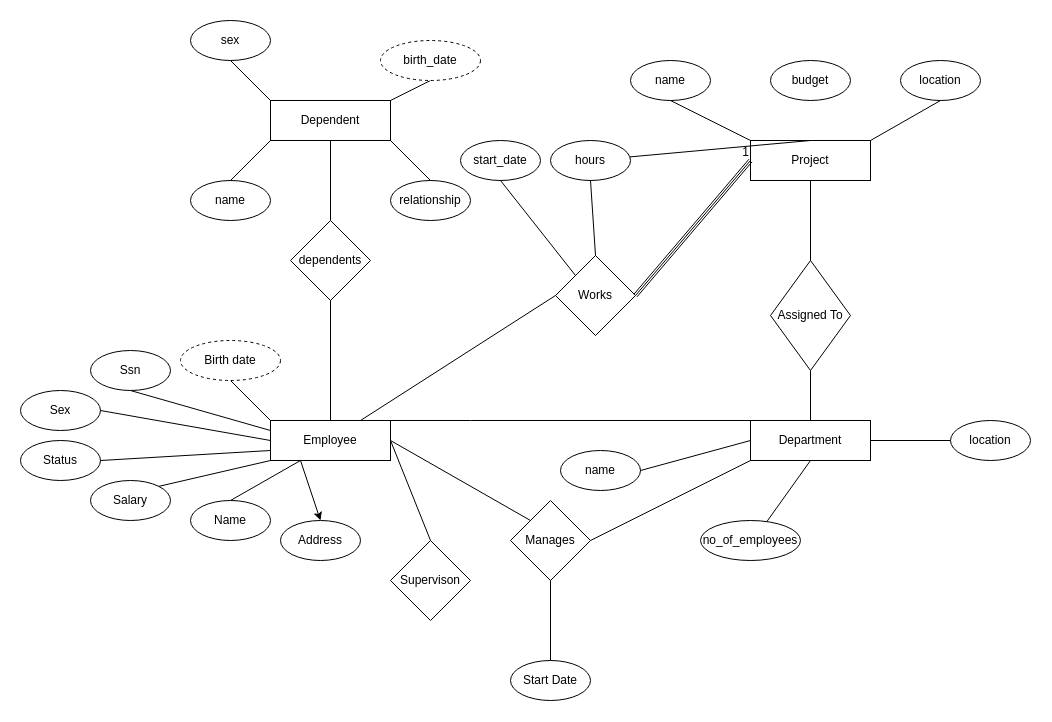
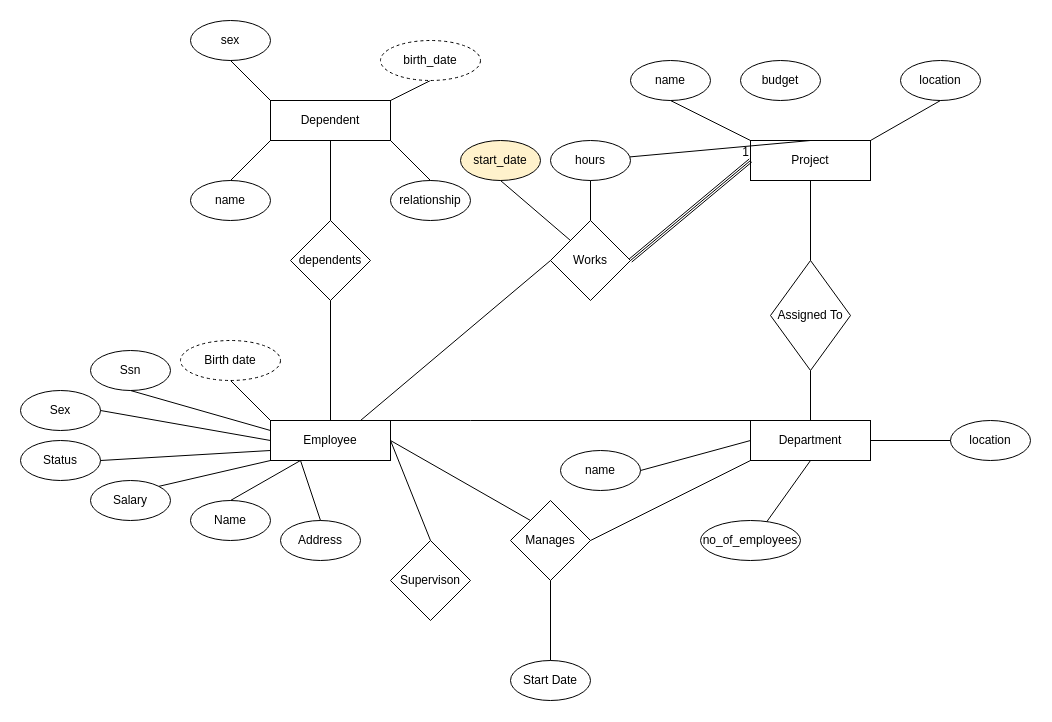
(811, 81) -> (781, 81)
(501, 161) -> (501, 161)
(596, 296) -> (591, 261)
(318, 513) -> (319, 516)
